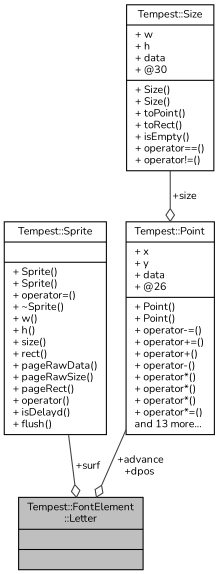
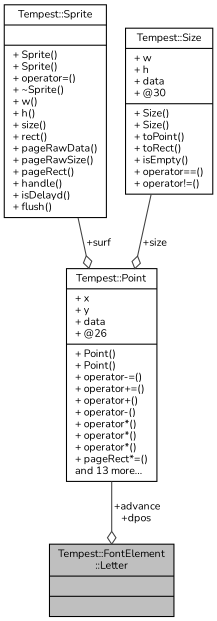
(41, 401) -> (38, 184)
(169, 412) -> (112, 459)
(72, 459) -> (82, 237)
